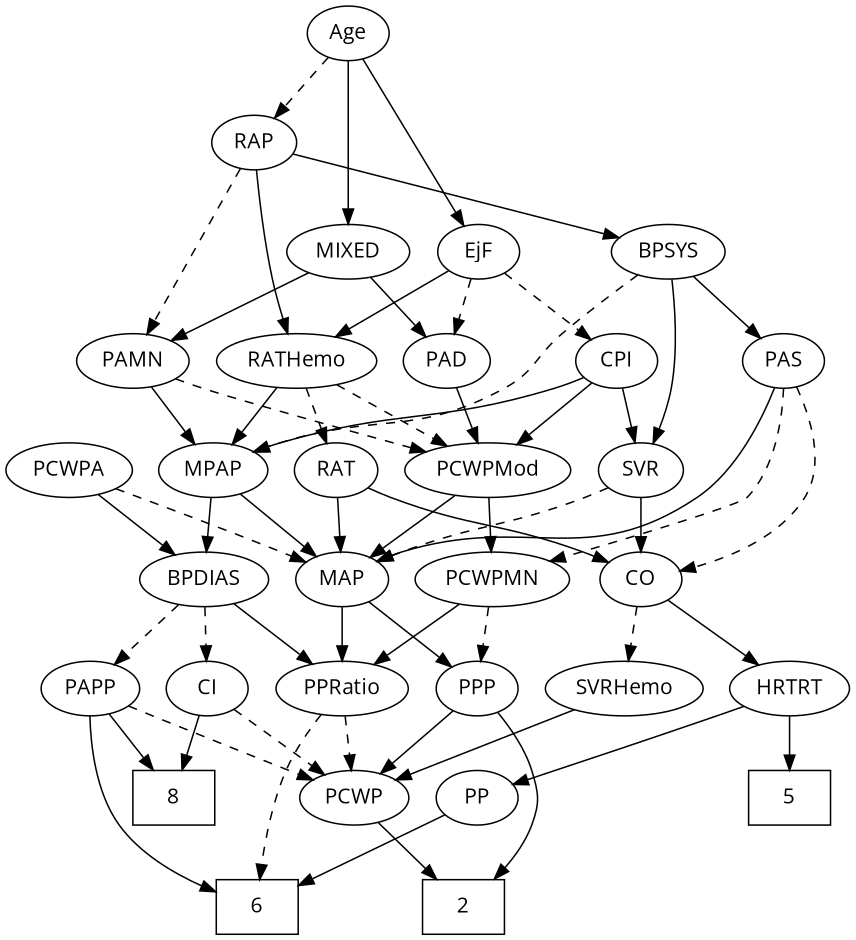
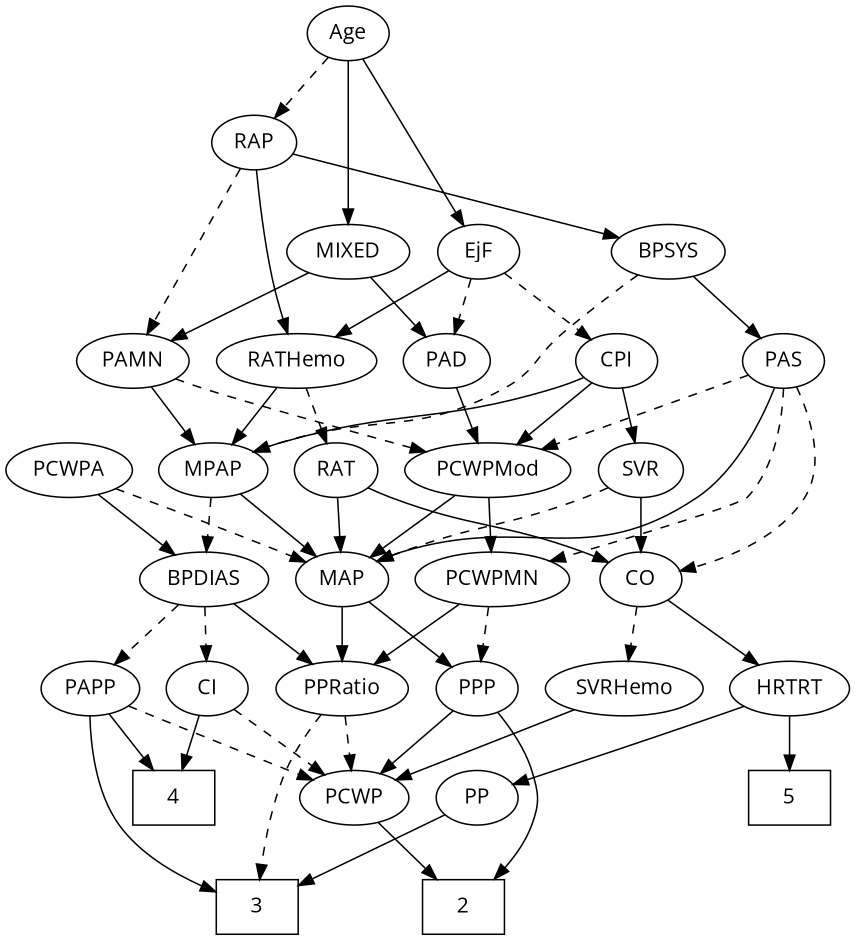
(675, 355) -> none
(383, 410) -> (652, 410)
(210, 513) -> (210, 513)
(174, 798) -> (174, 798)
(257, 907) -> (257, 907)
